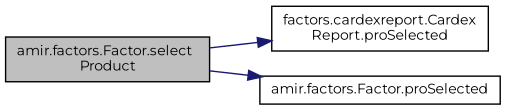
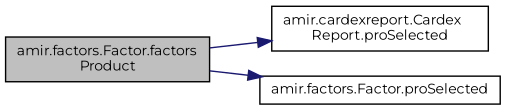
(380, 29) -> (380, 29)
(108, 59) -> (108, 59)
